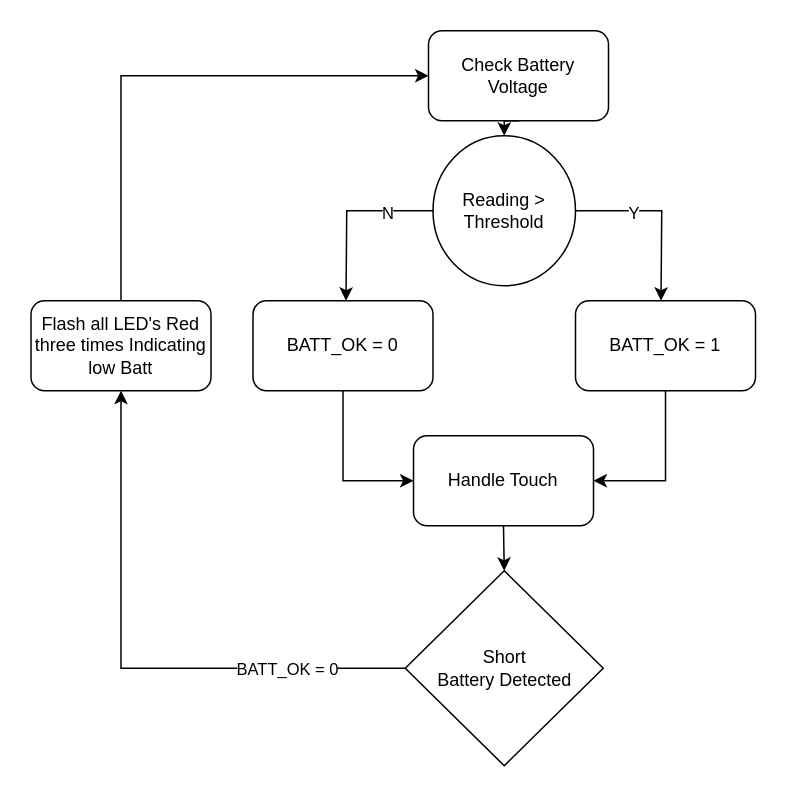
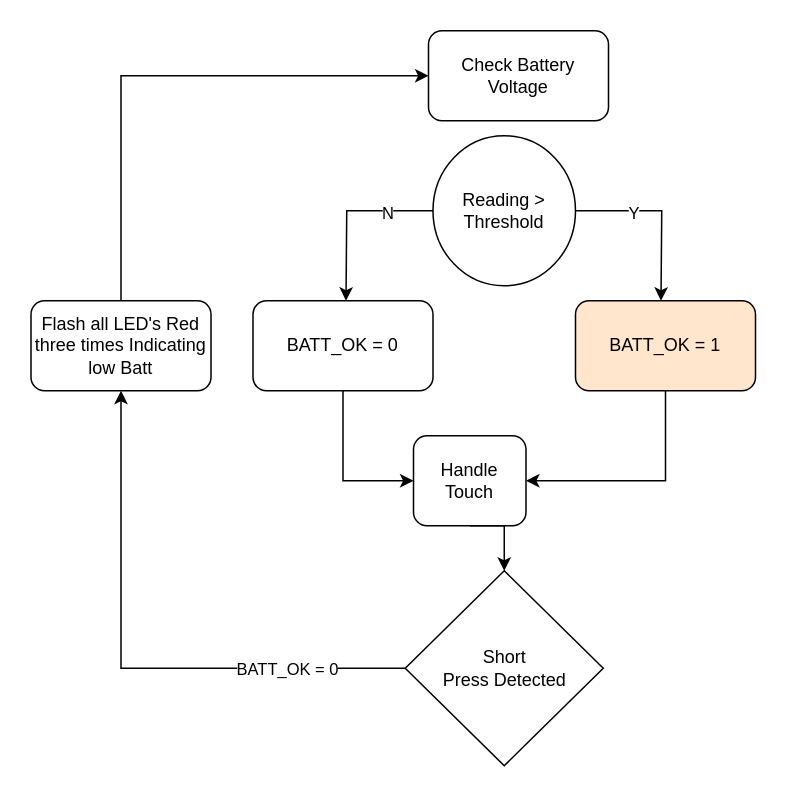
(506, 121) -> none
(665, 346) -> (665, 346)
(503, 481) -> (470, 481)
(505, 668) -> (505, 668)
